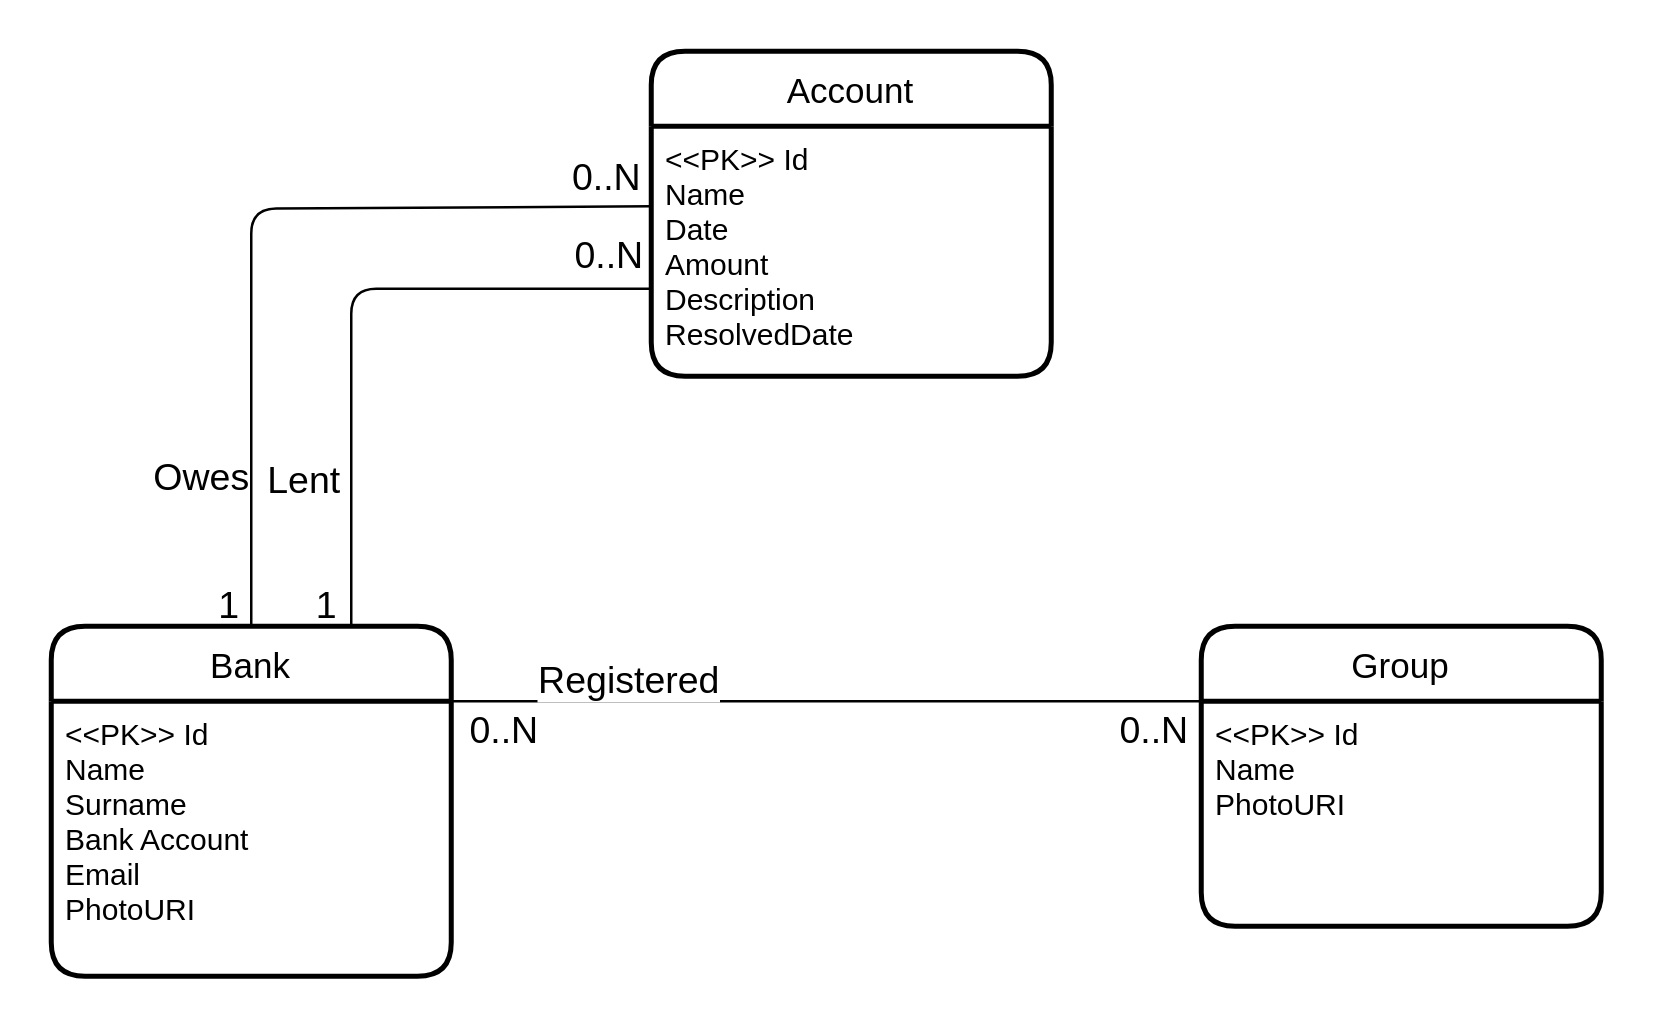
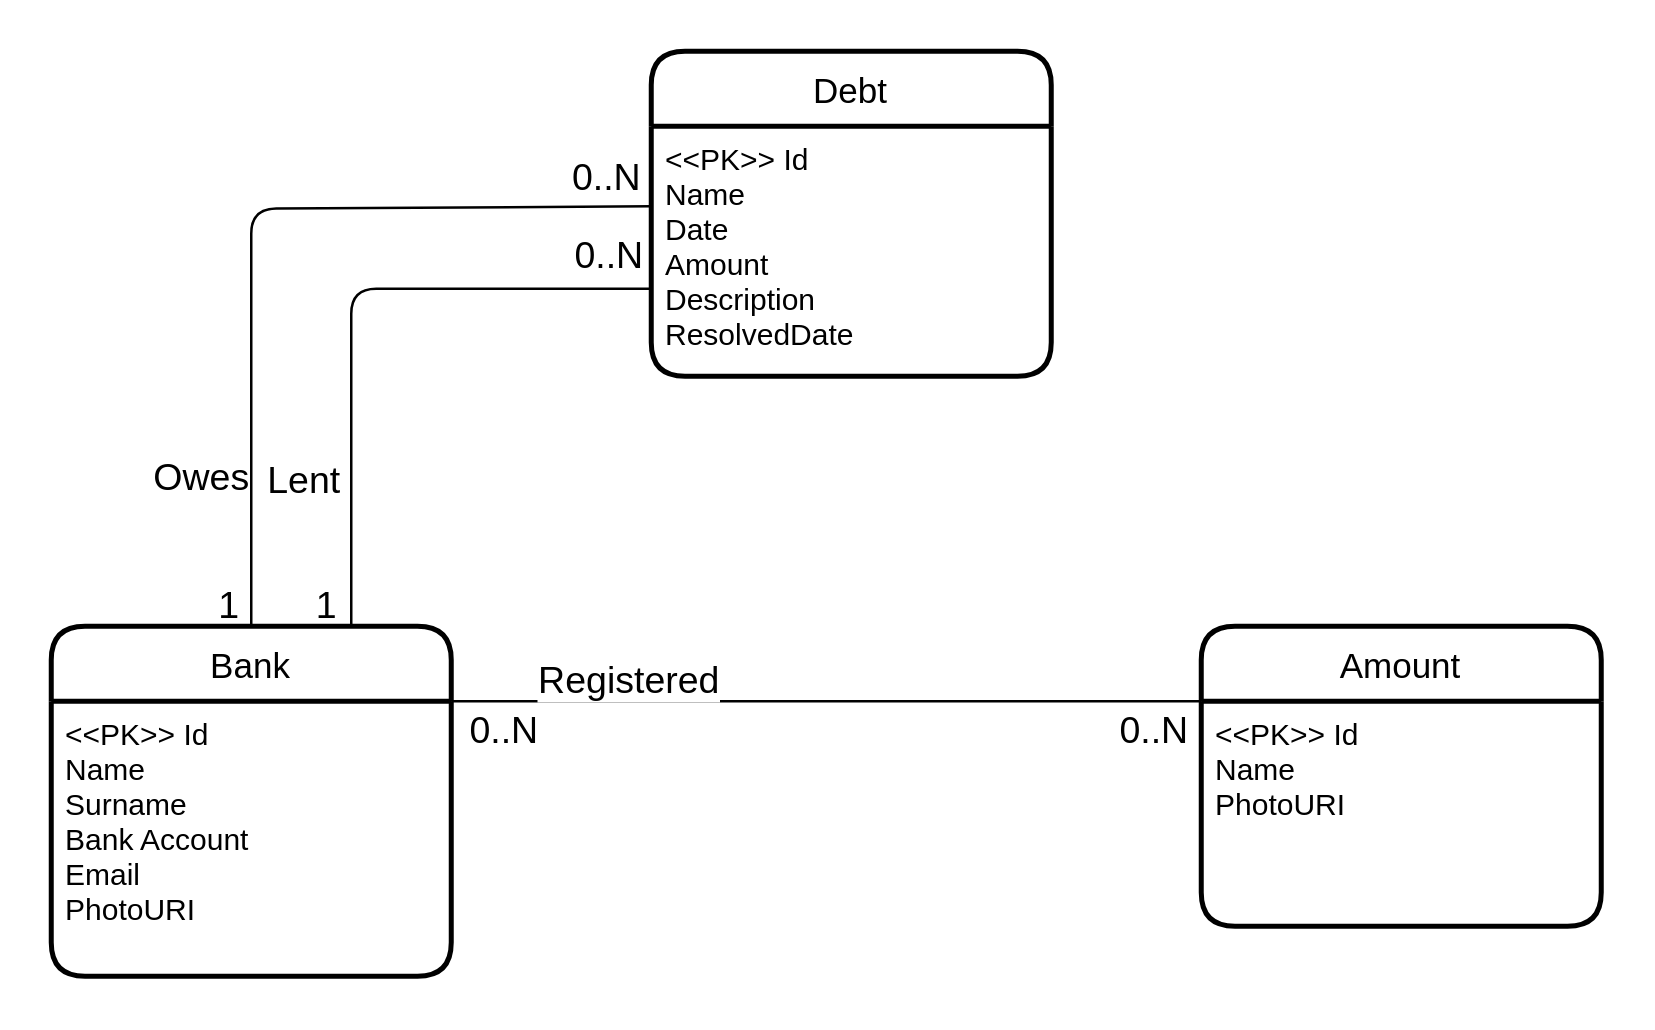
(850, 91) -> (850, 91)
(1400, 666) -> (1400, 666)
